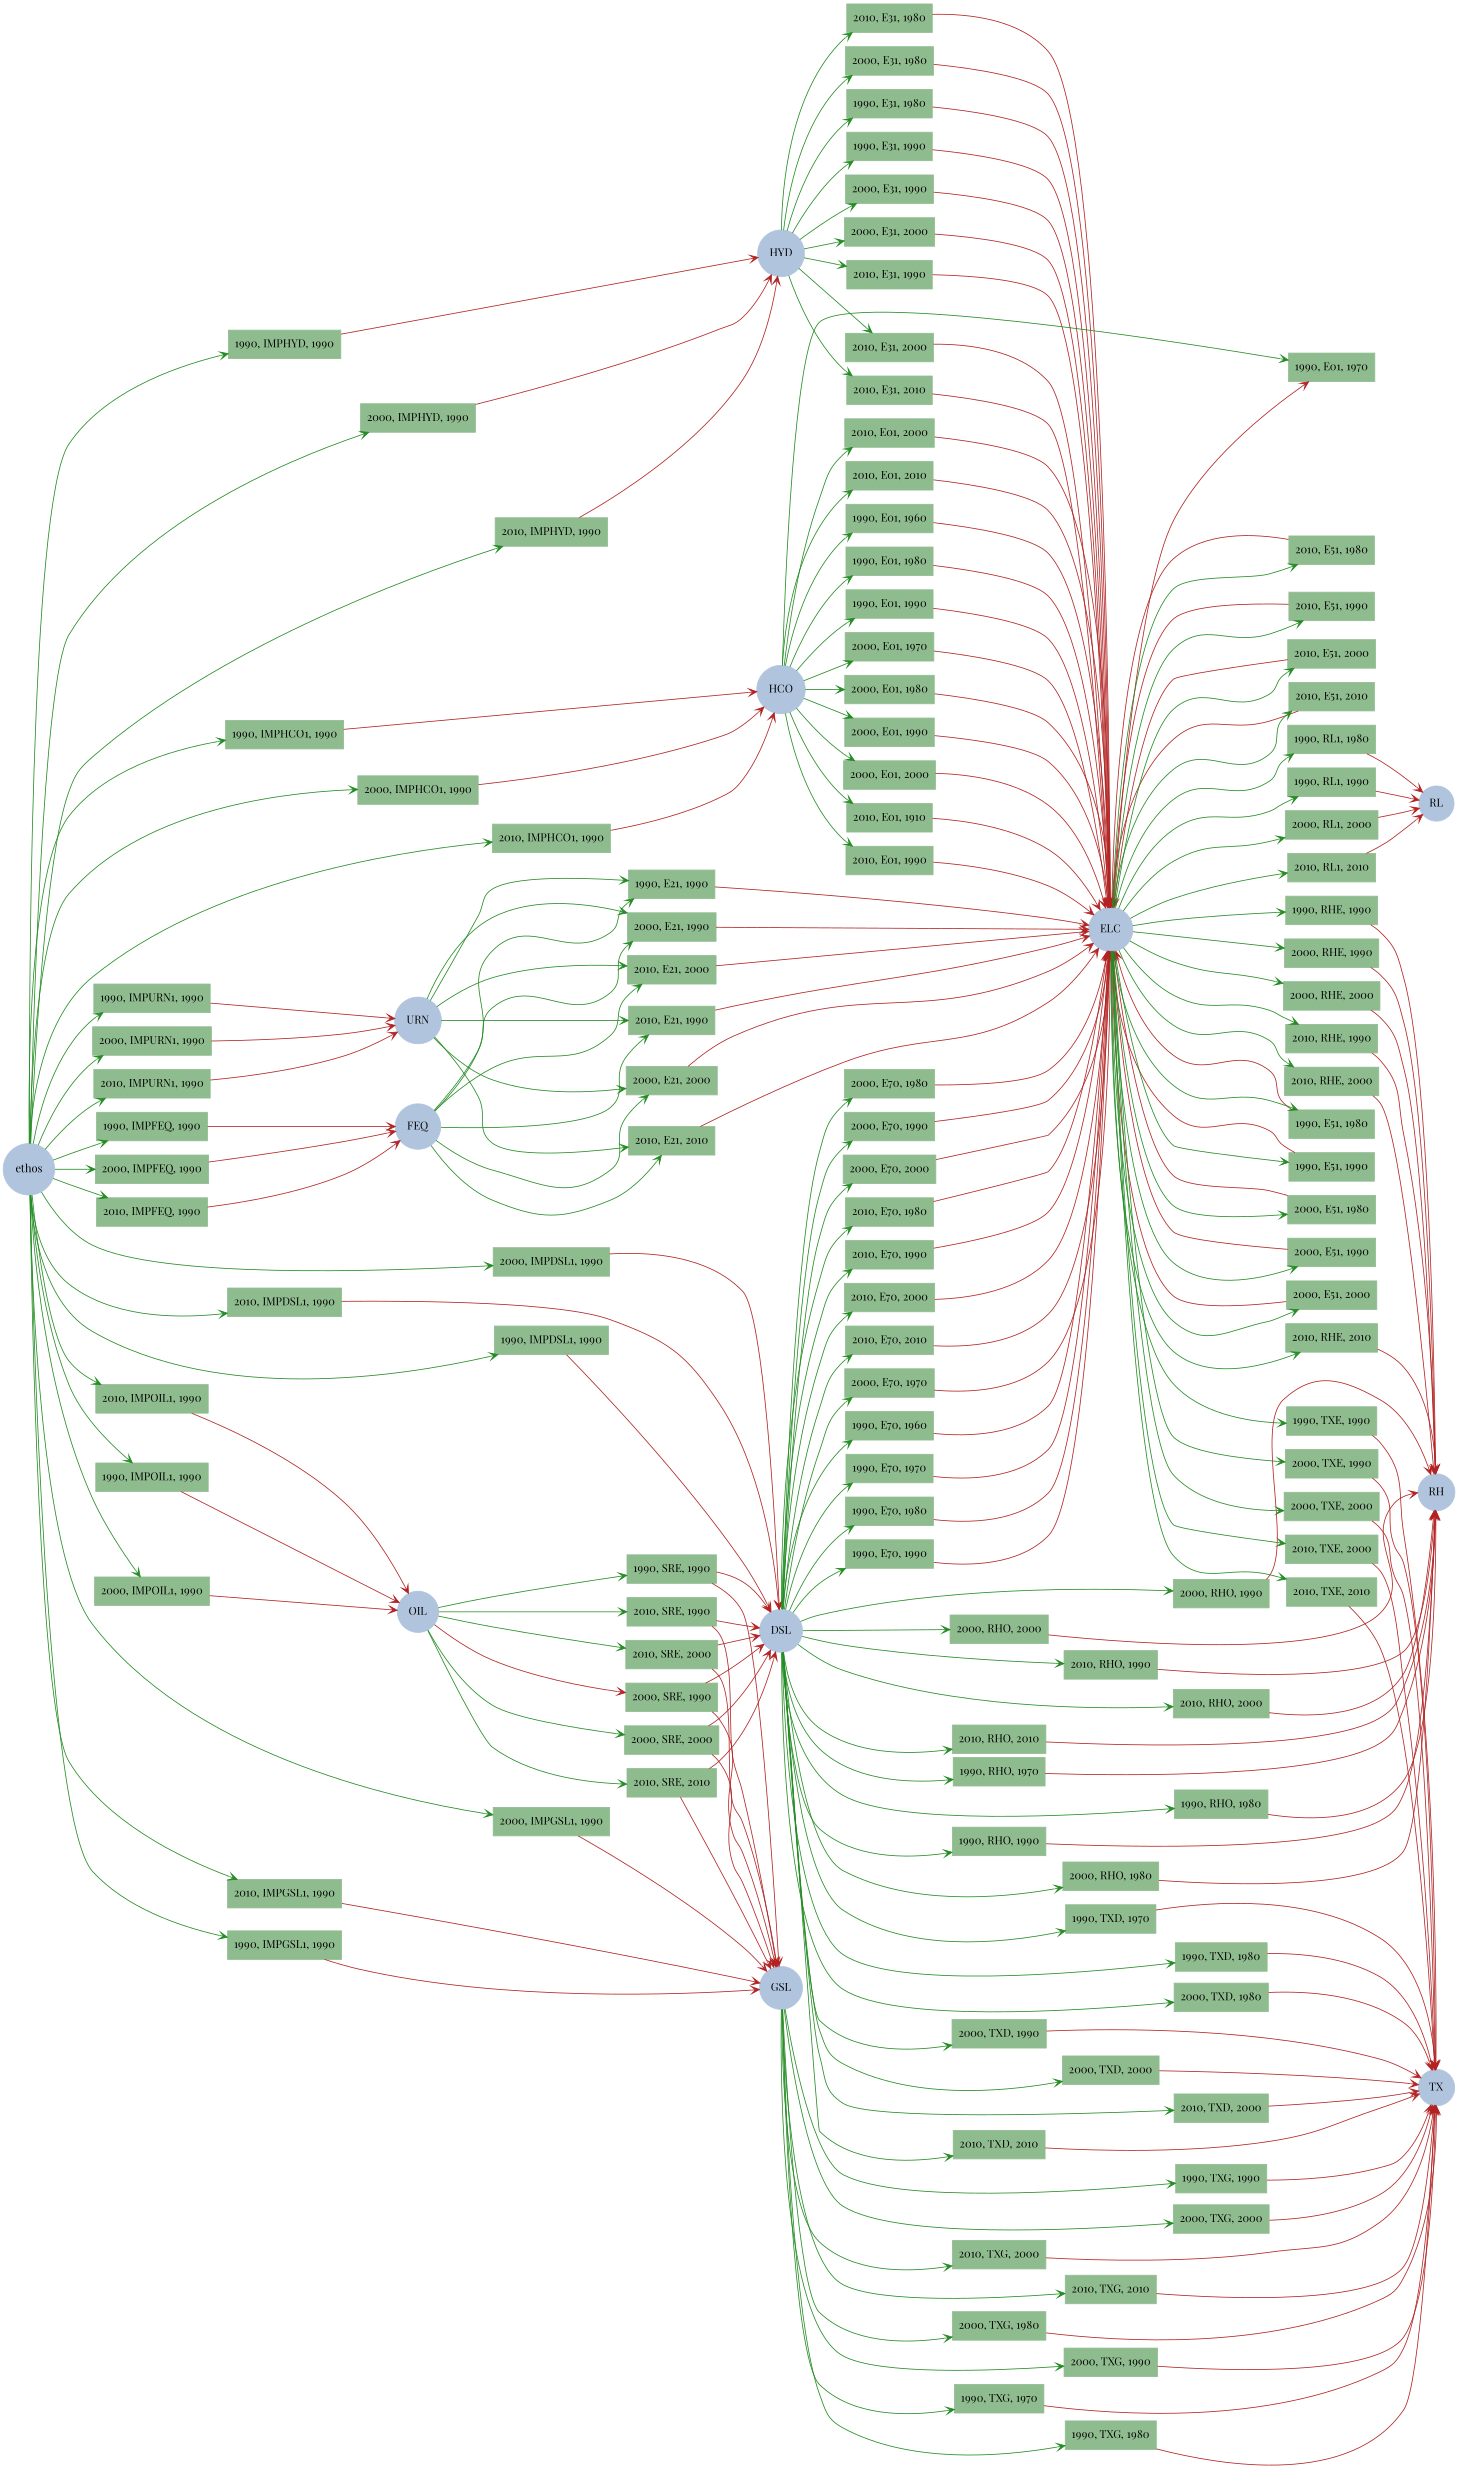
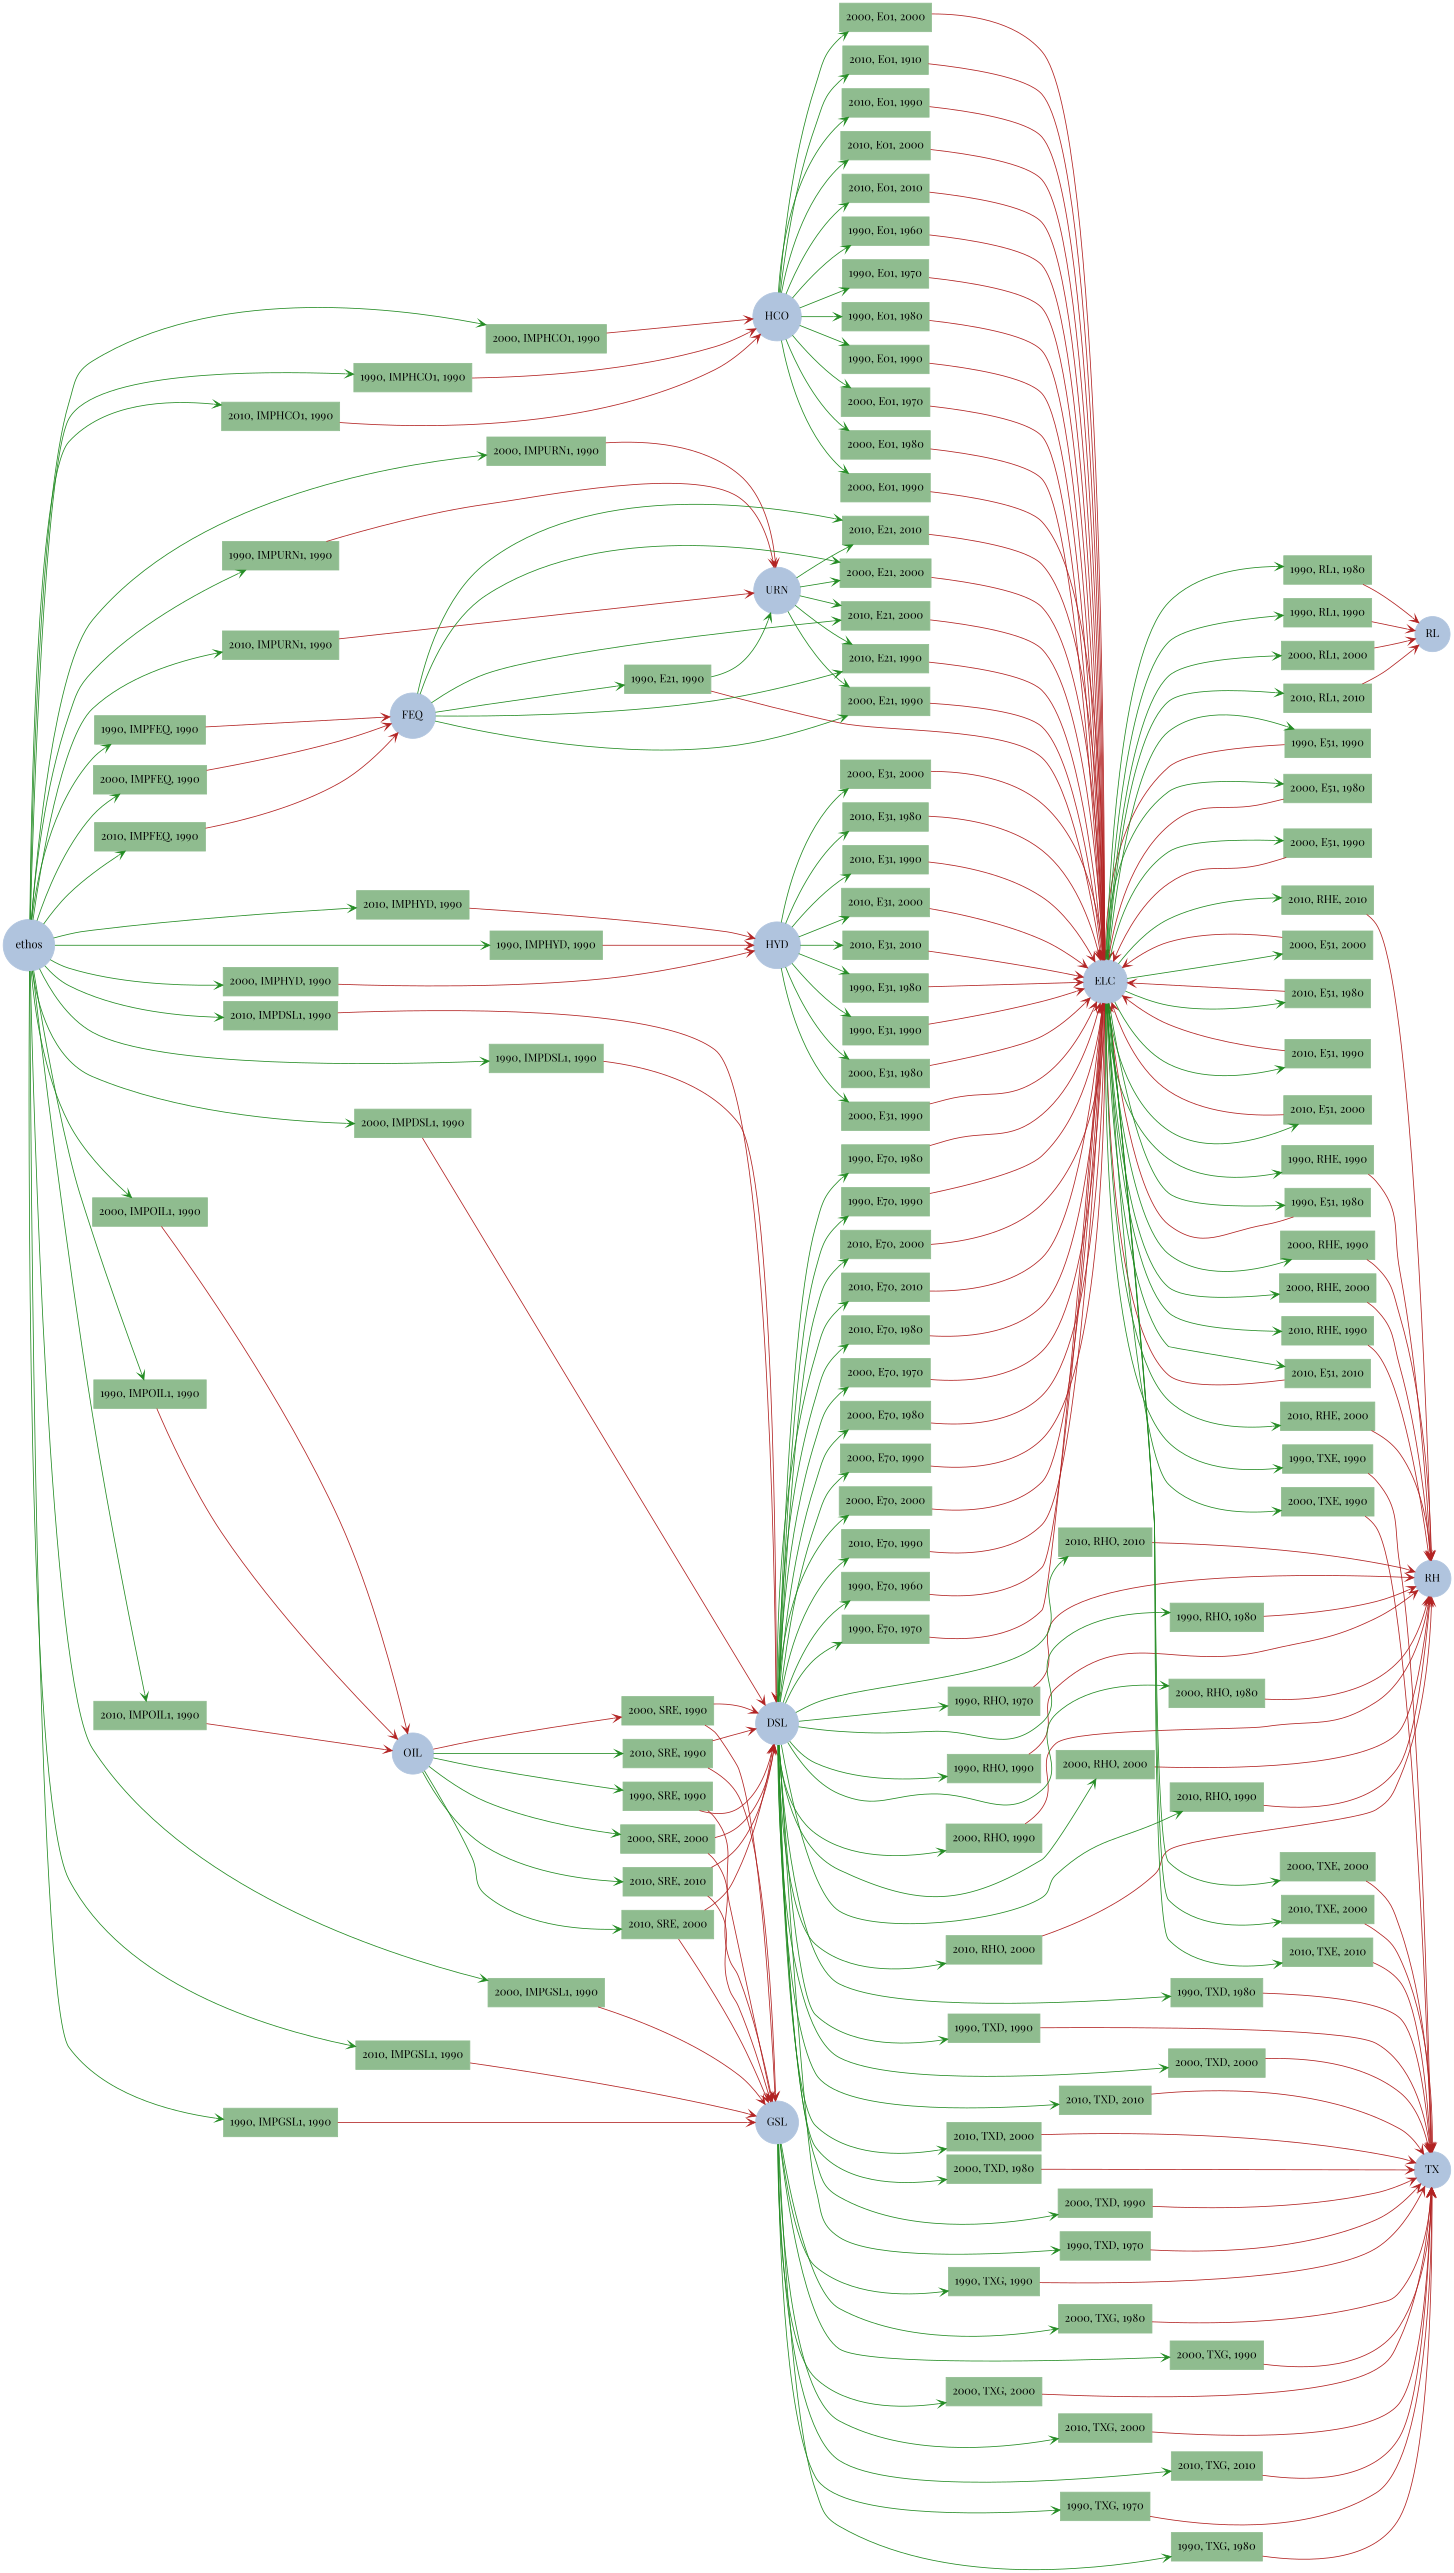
(1159, 563) -> (1076, 473)
(493, 889) -> (747, 657)
none -> (994, 2028)
